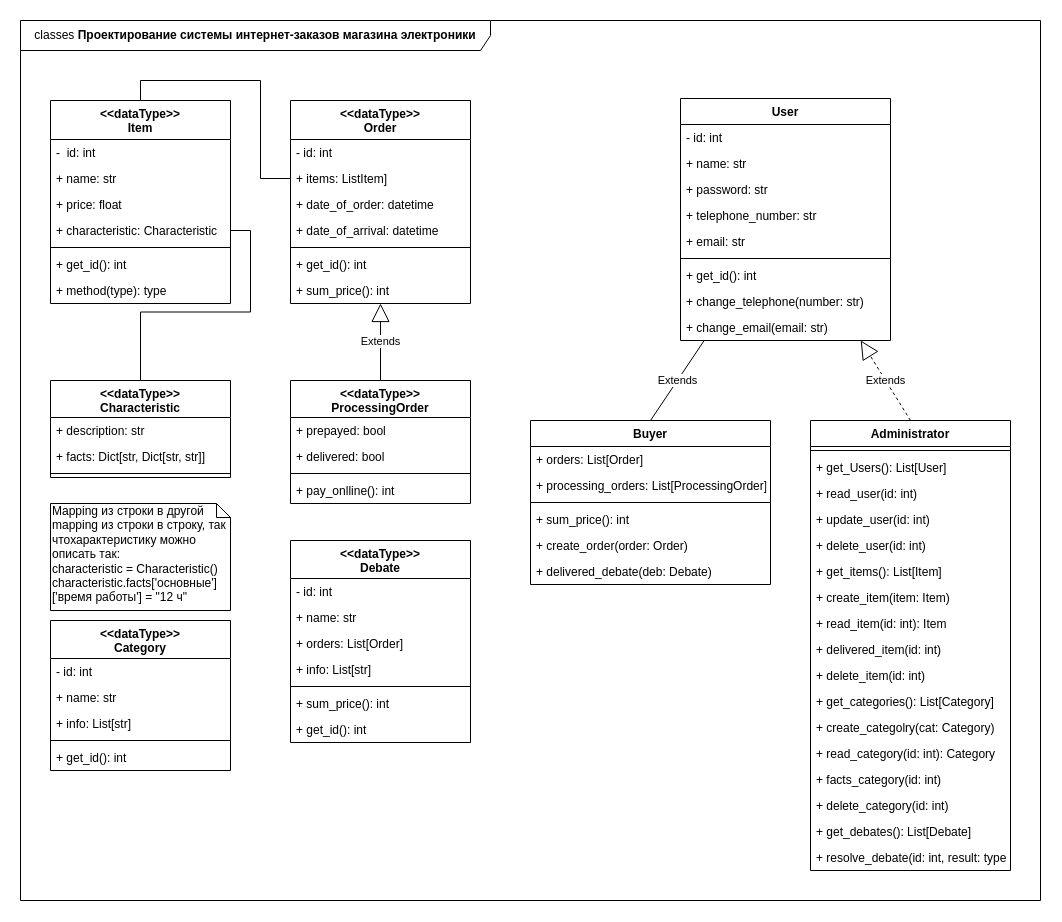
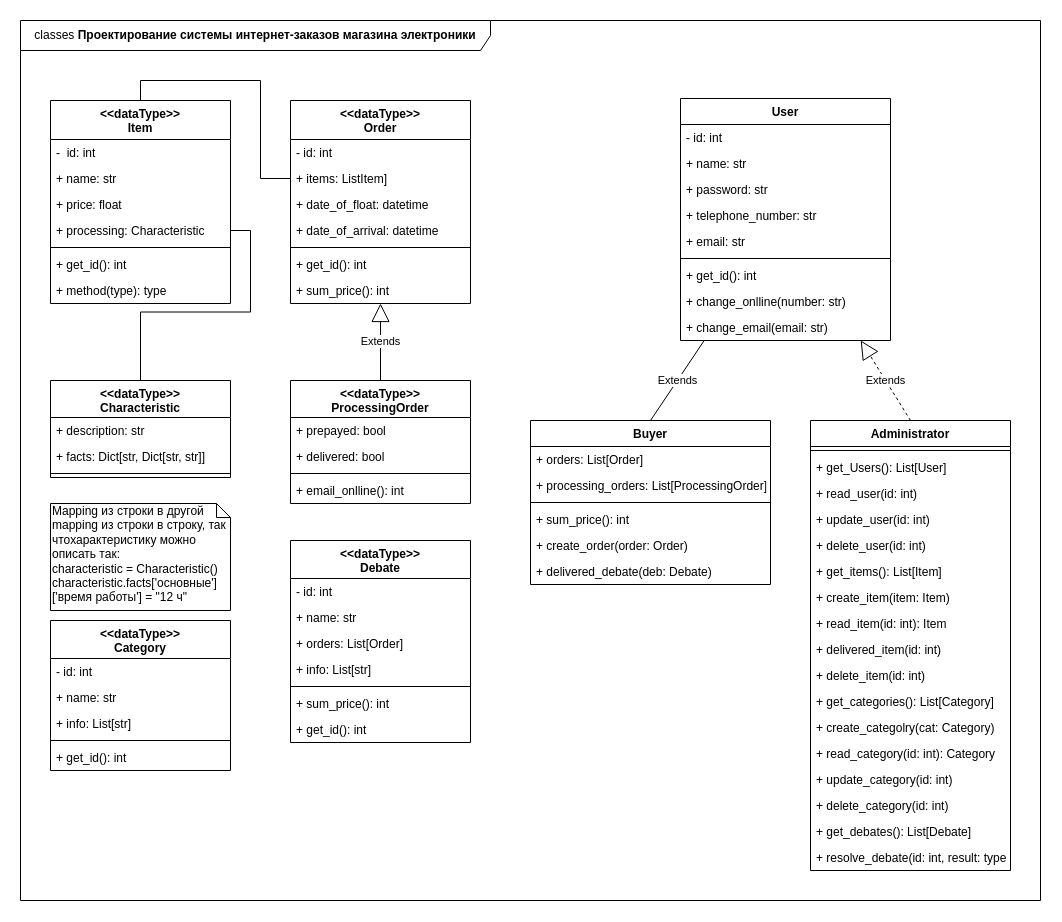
(374, 205) -> (372, 205)
(153, 231) -> (141, 231)
(784, 302) -> (774, 302)
(352, 491) -> (356, 491)
(892, 780) -> (896, 780)
